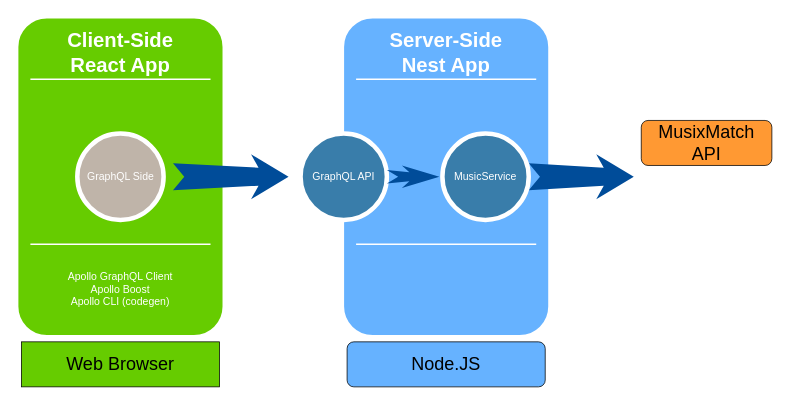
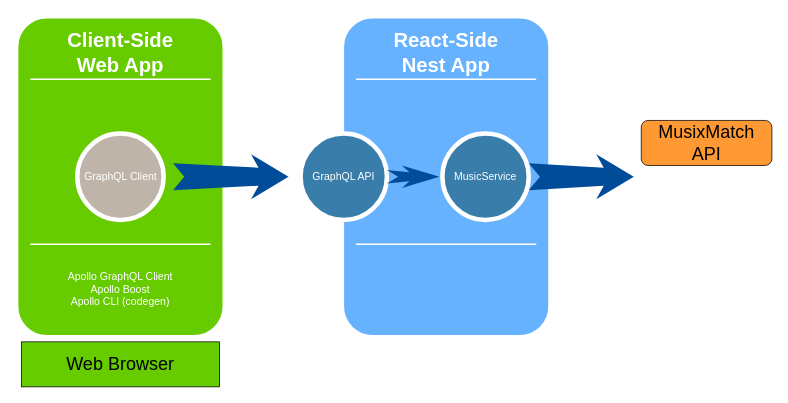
(120, 53) -> (120, 53)
(446, 53) -> (446, 53)
(121, 177) -> (121, 177)
(446, 364) -> none
